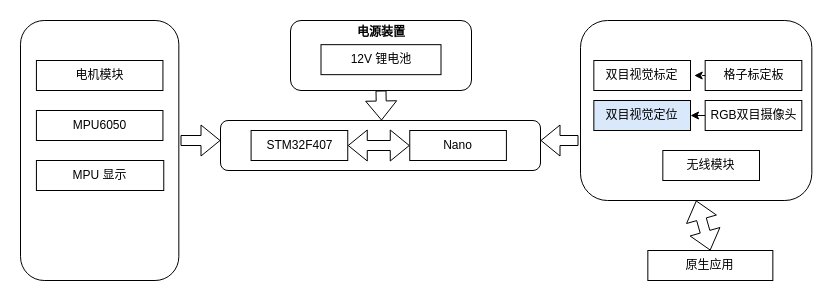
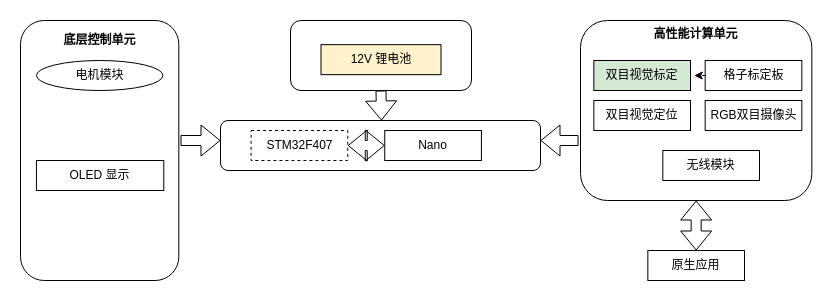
(381, 33) -> none
none -> (696, 35)
none -> (100, 41)
(381, 60) -> (381, 60)
(100, 76) -> (100, 76)
(642, 76) -> (642, 76)
(642, 116) -> (642, 116)
(701, 116) -> none
(100, 126) -> none
(299, 146) -> (299, 146)
(458, 146) -> (433, 146)
(100, 176) -> (100, 176)
(710, 266) -> (696, 266)
